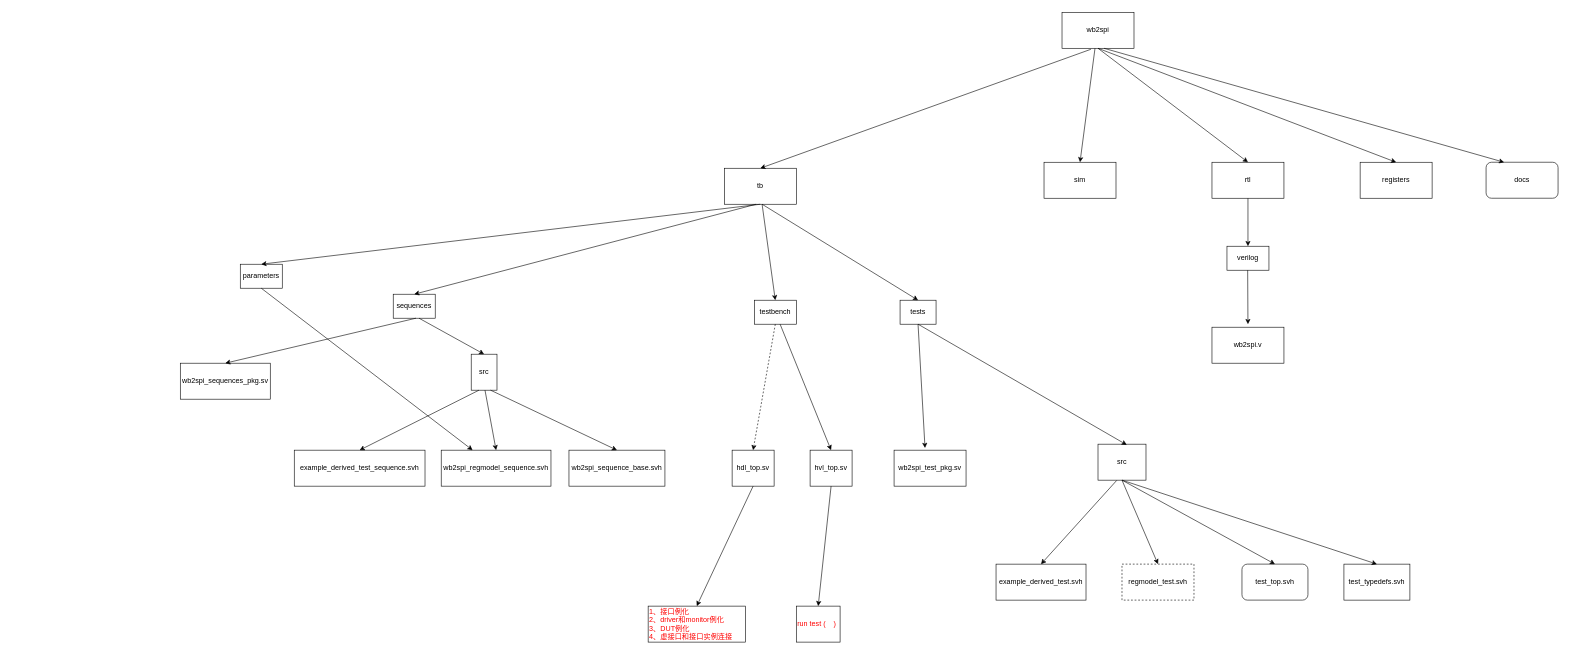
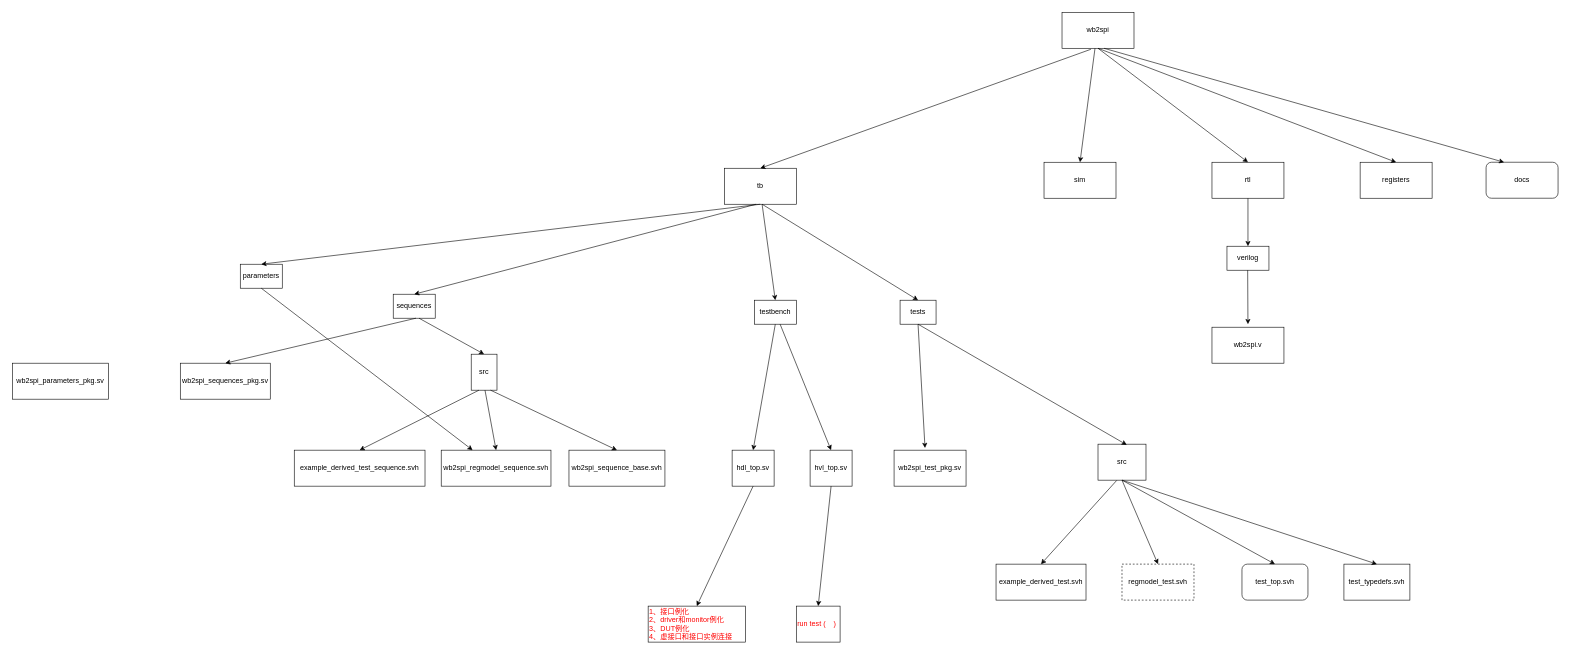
none -> (60, 381)
(765, 384) -> (765, 384)
